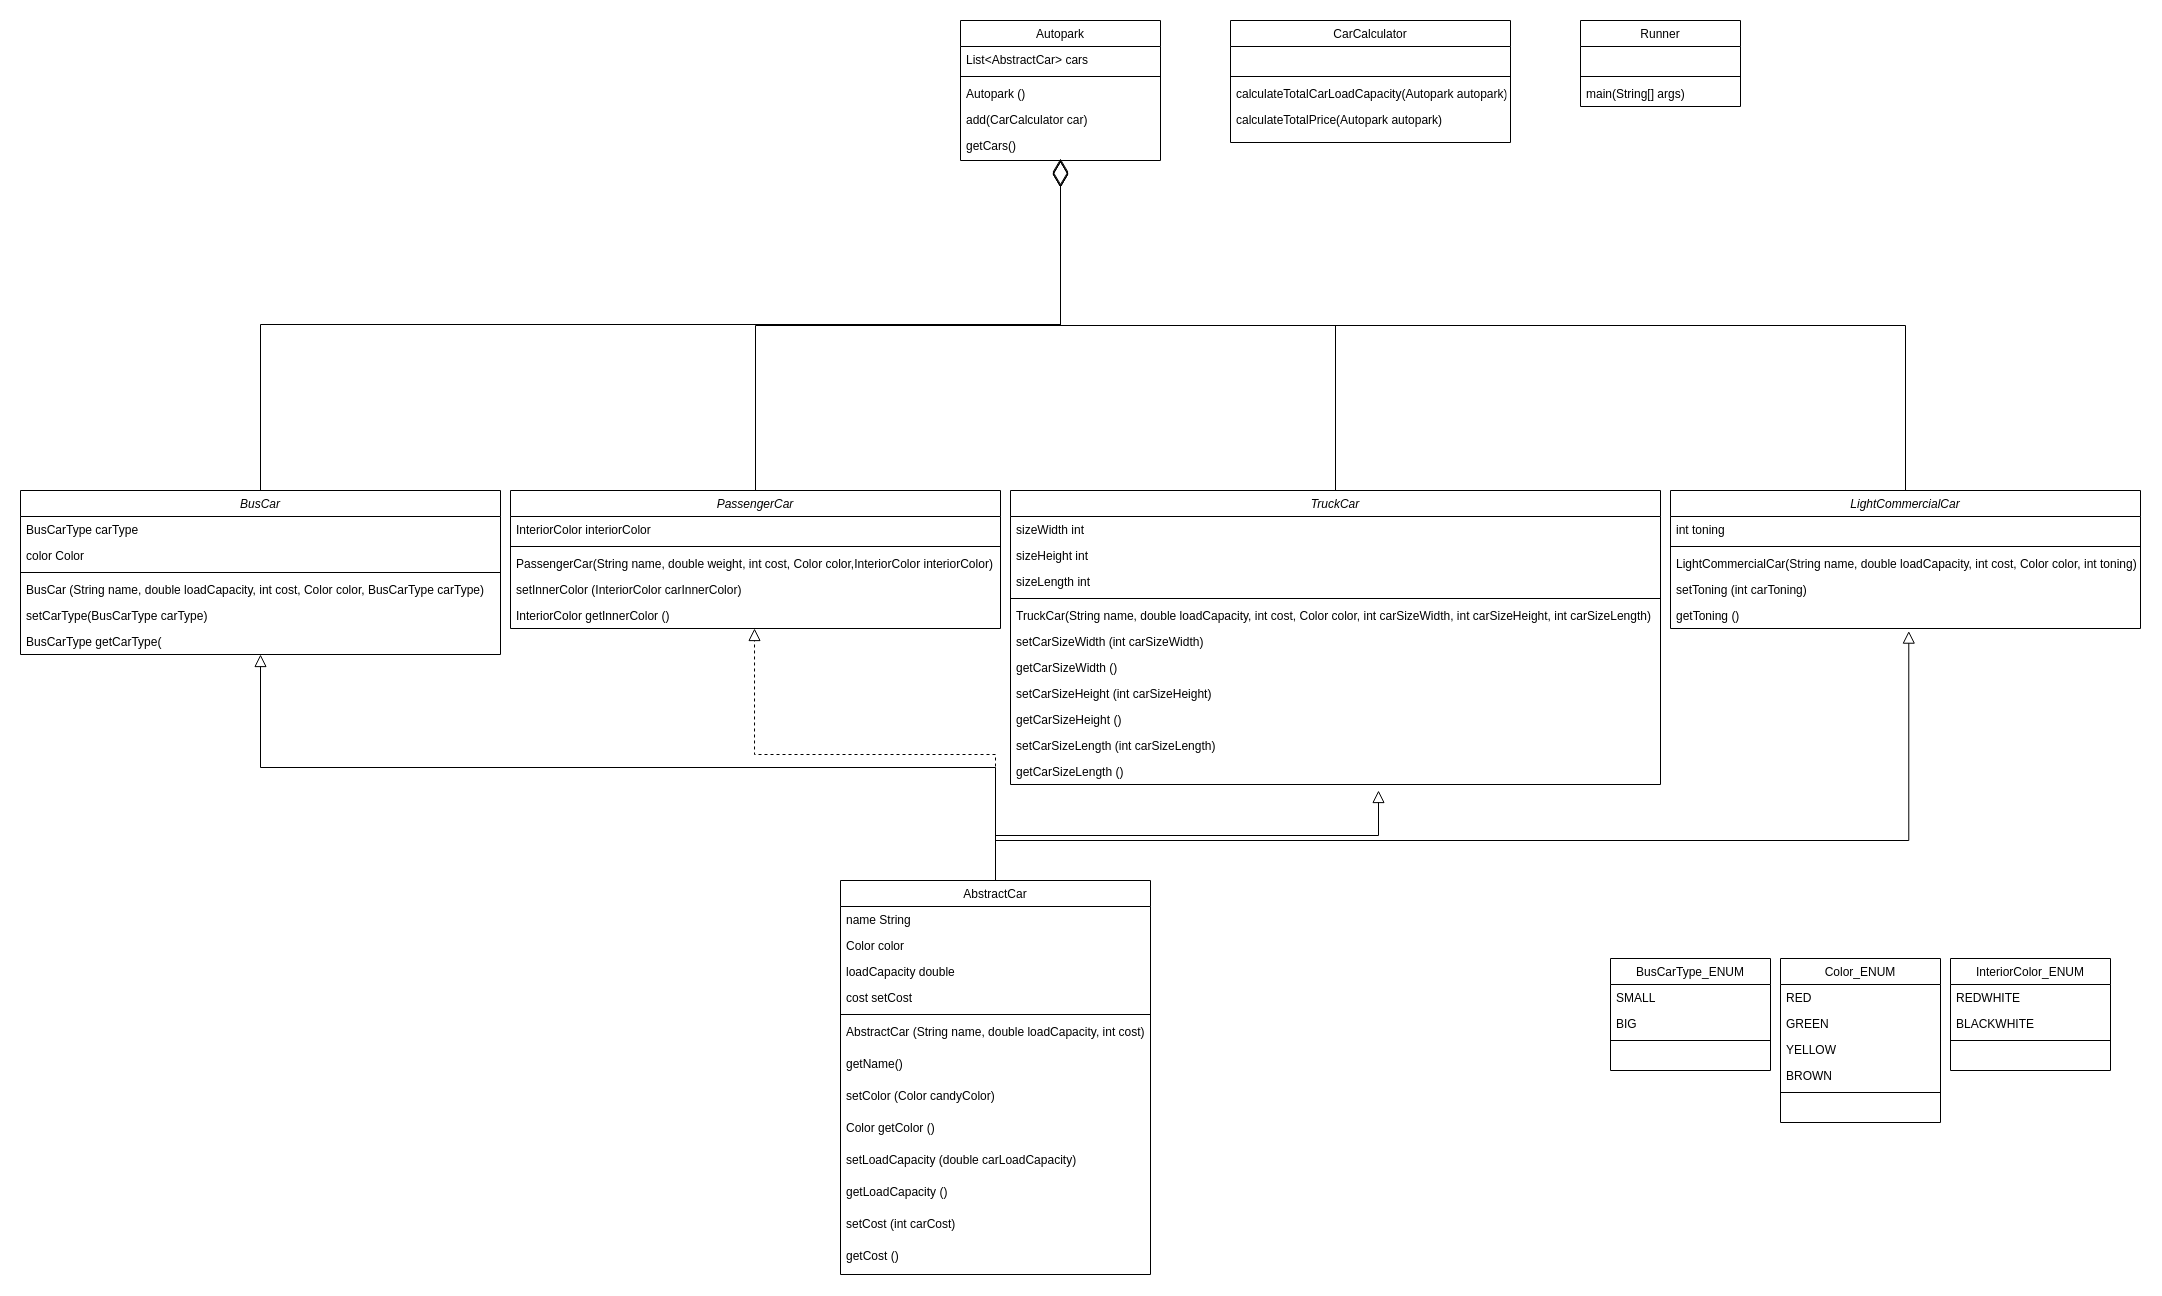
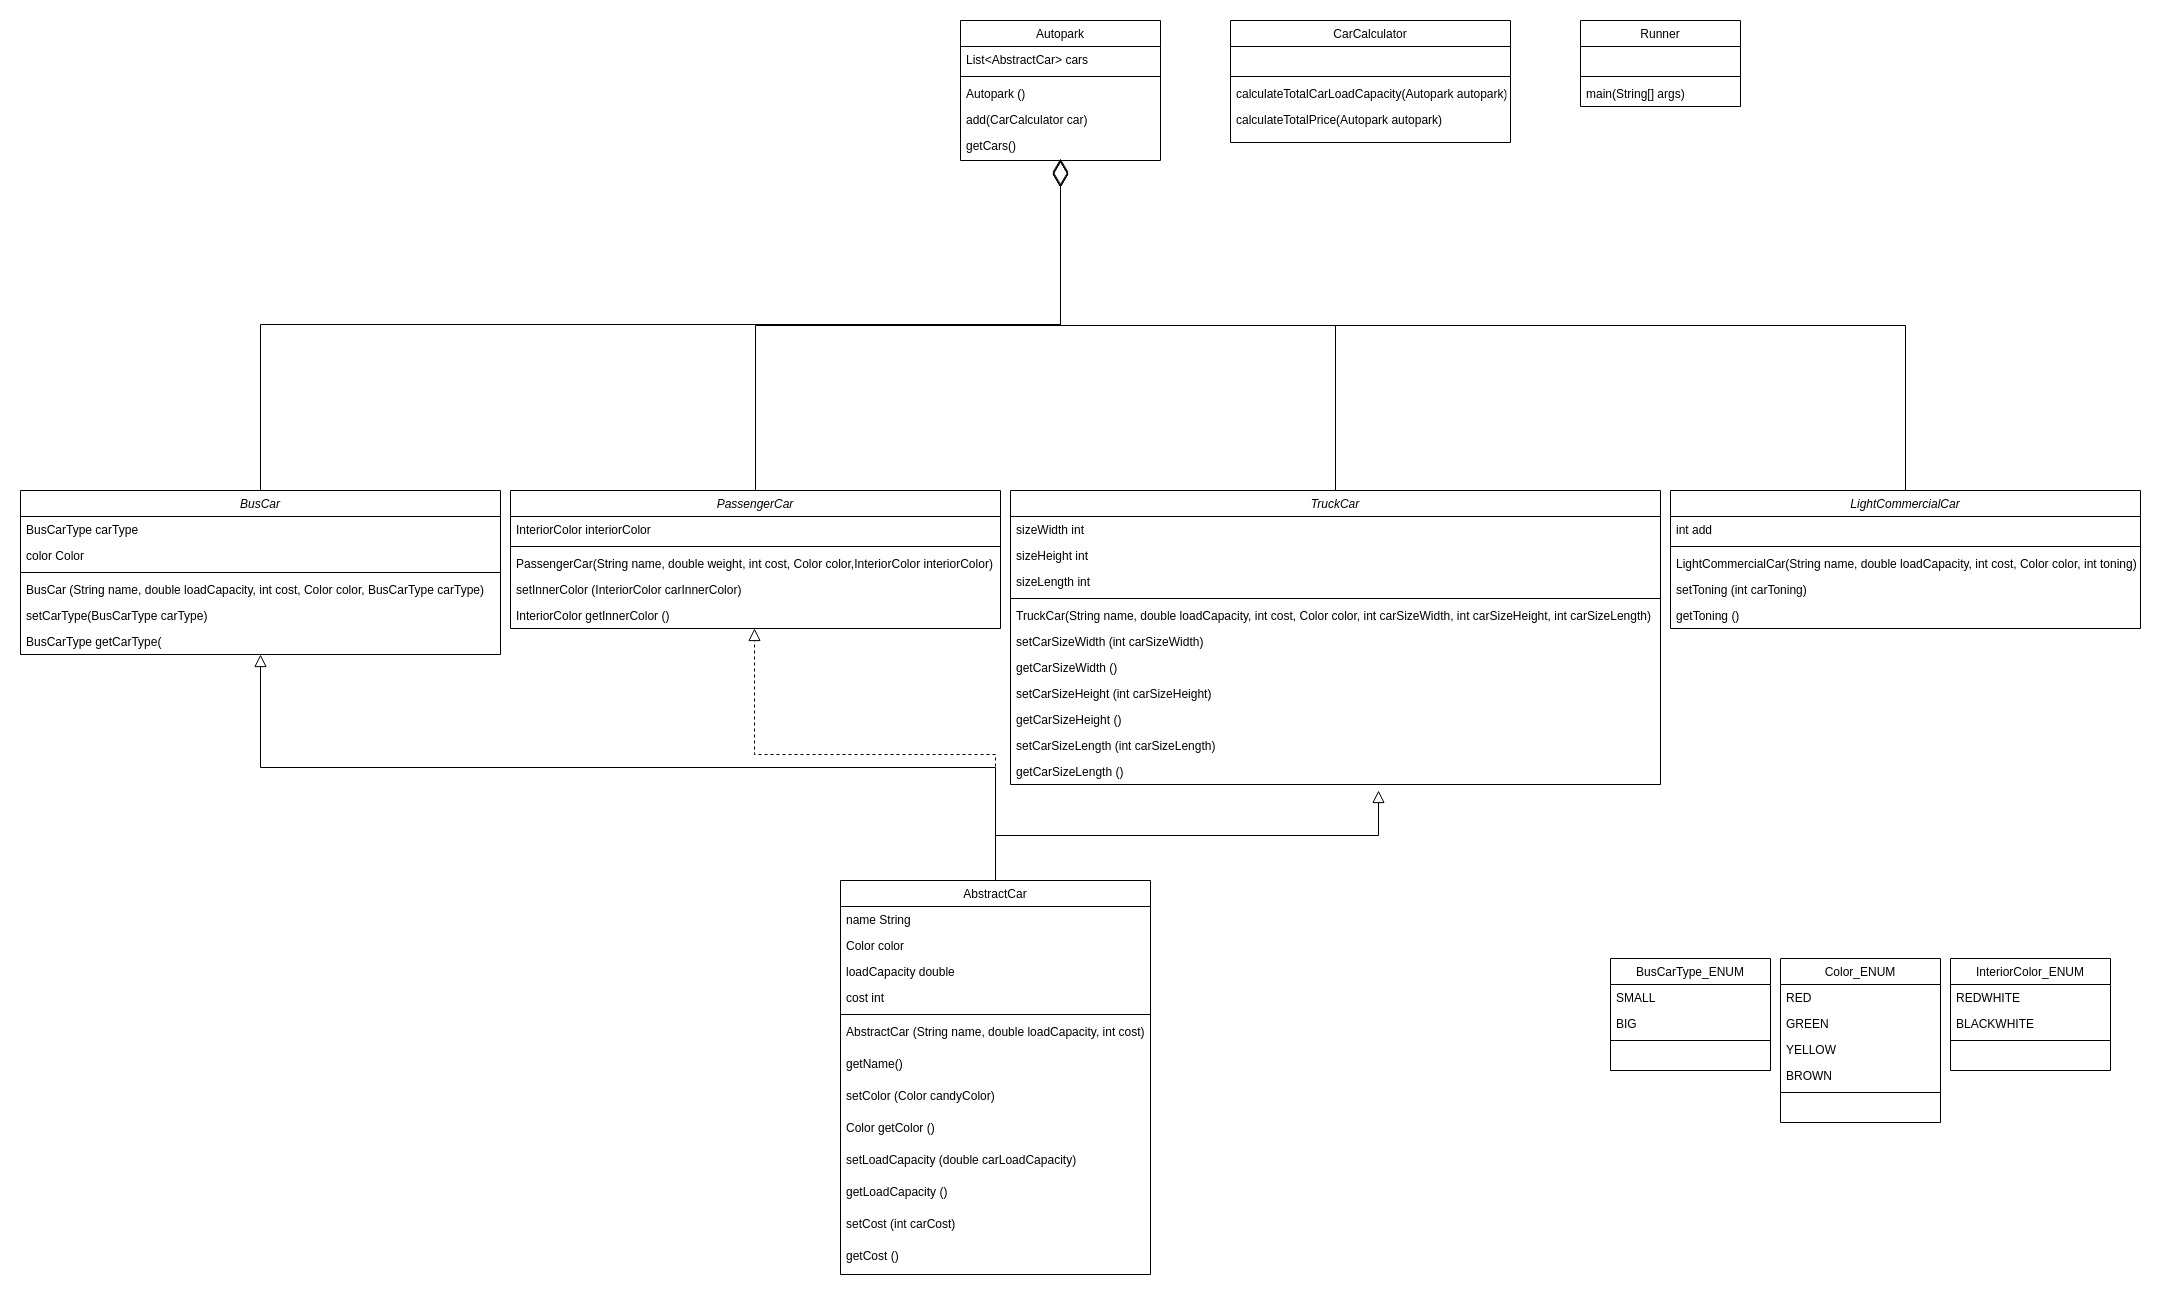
(1705, 530) -> (1696, 530)
(1551, 841) -> none
(885, 998) -> (870, 998)
